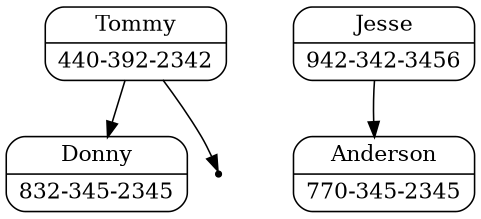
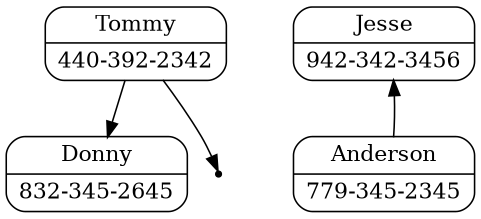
(374, 101) -> (395, 117)
(97, 192) -> (97, 192)
(384, 192) -> (384, 192)
